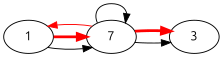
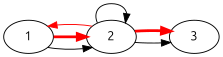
(111, 37) -> (111, 37)
